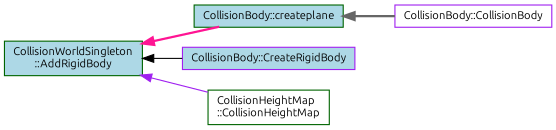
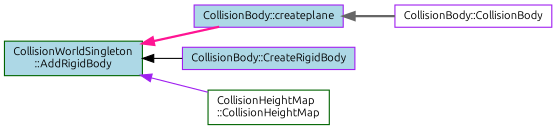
(269, 16) -> (269, 16)
